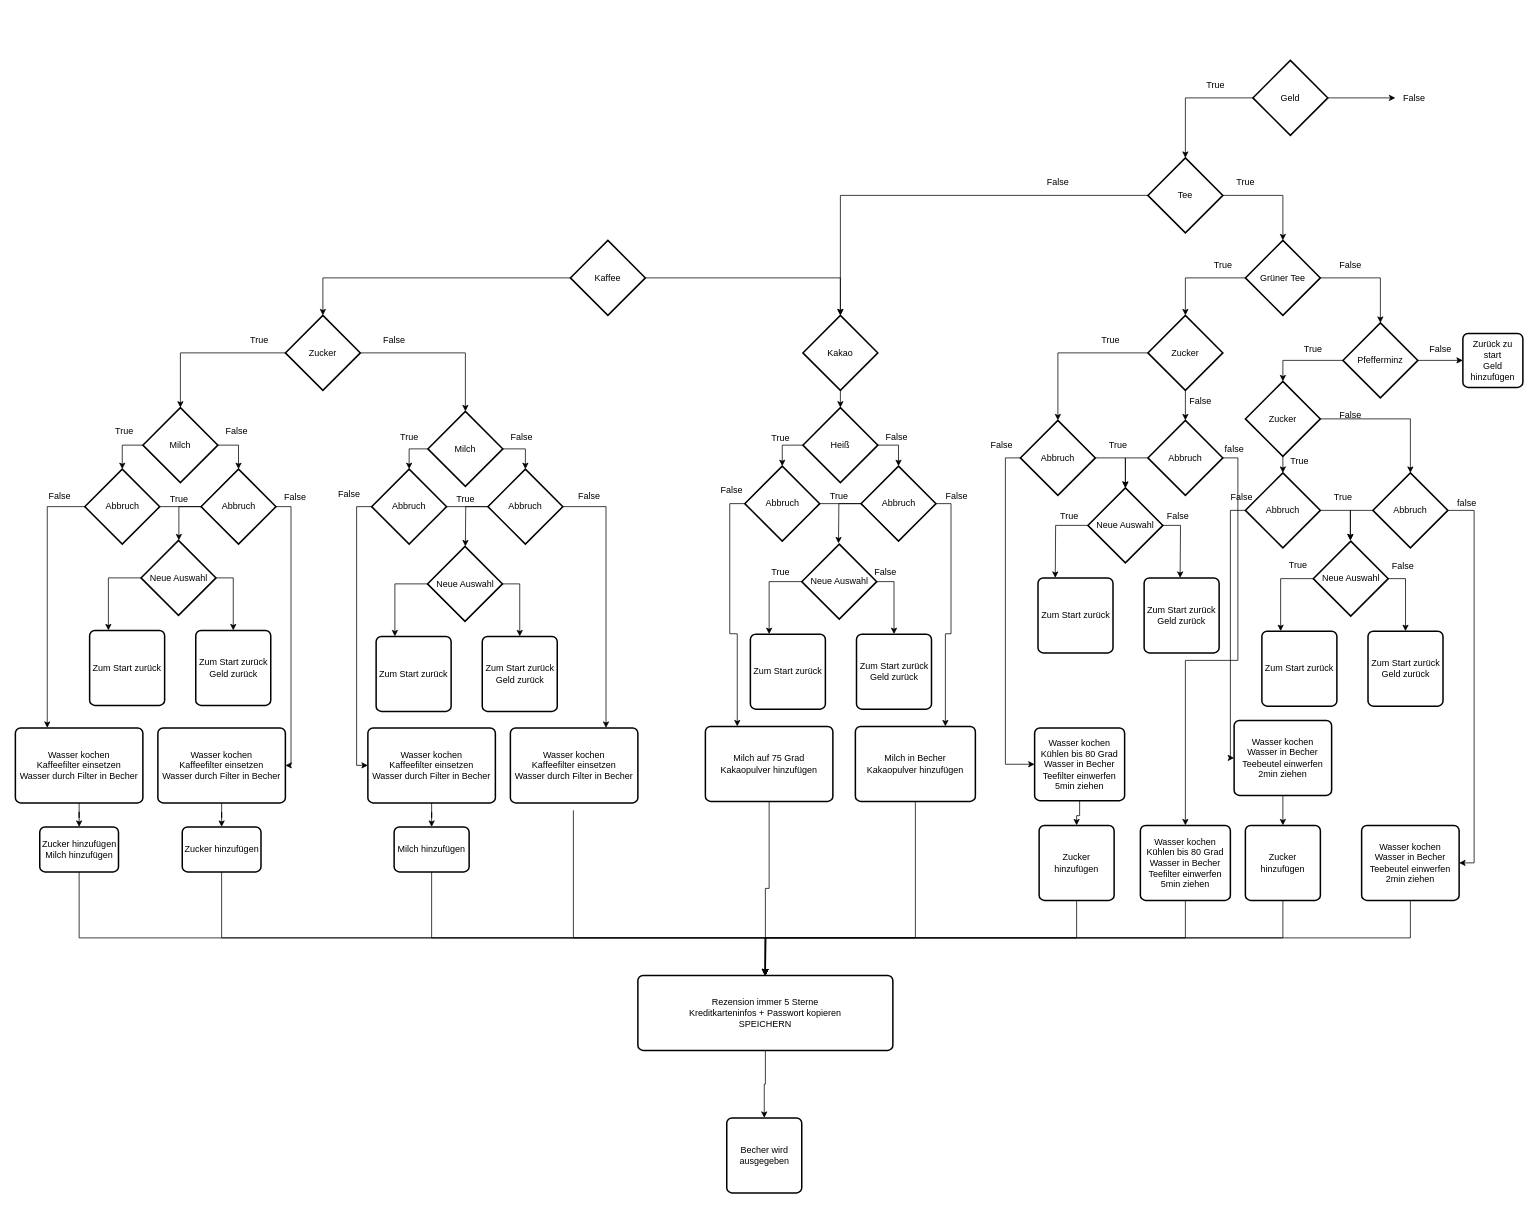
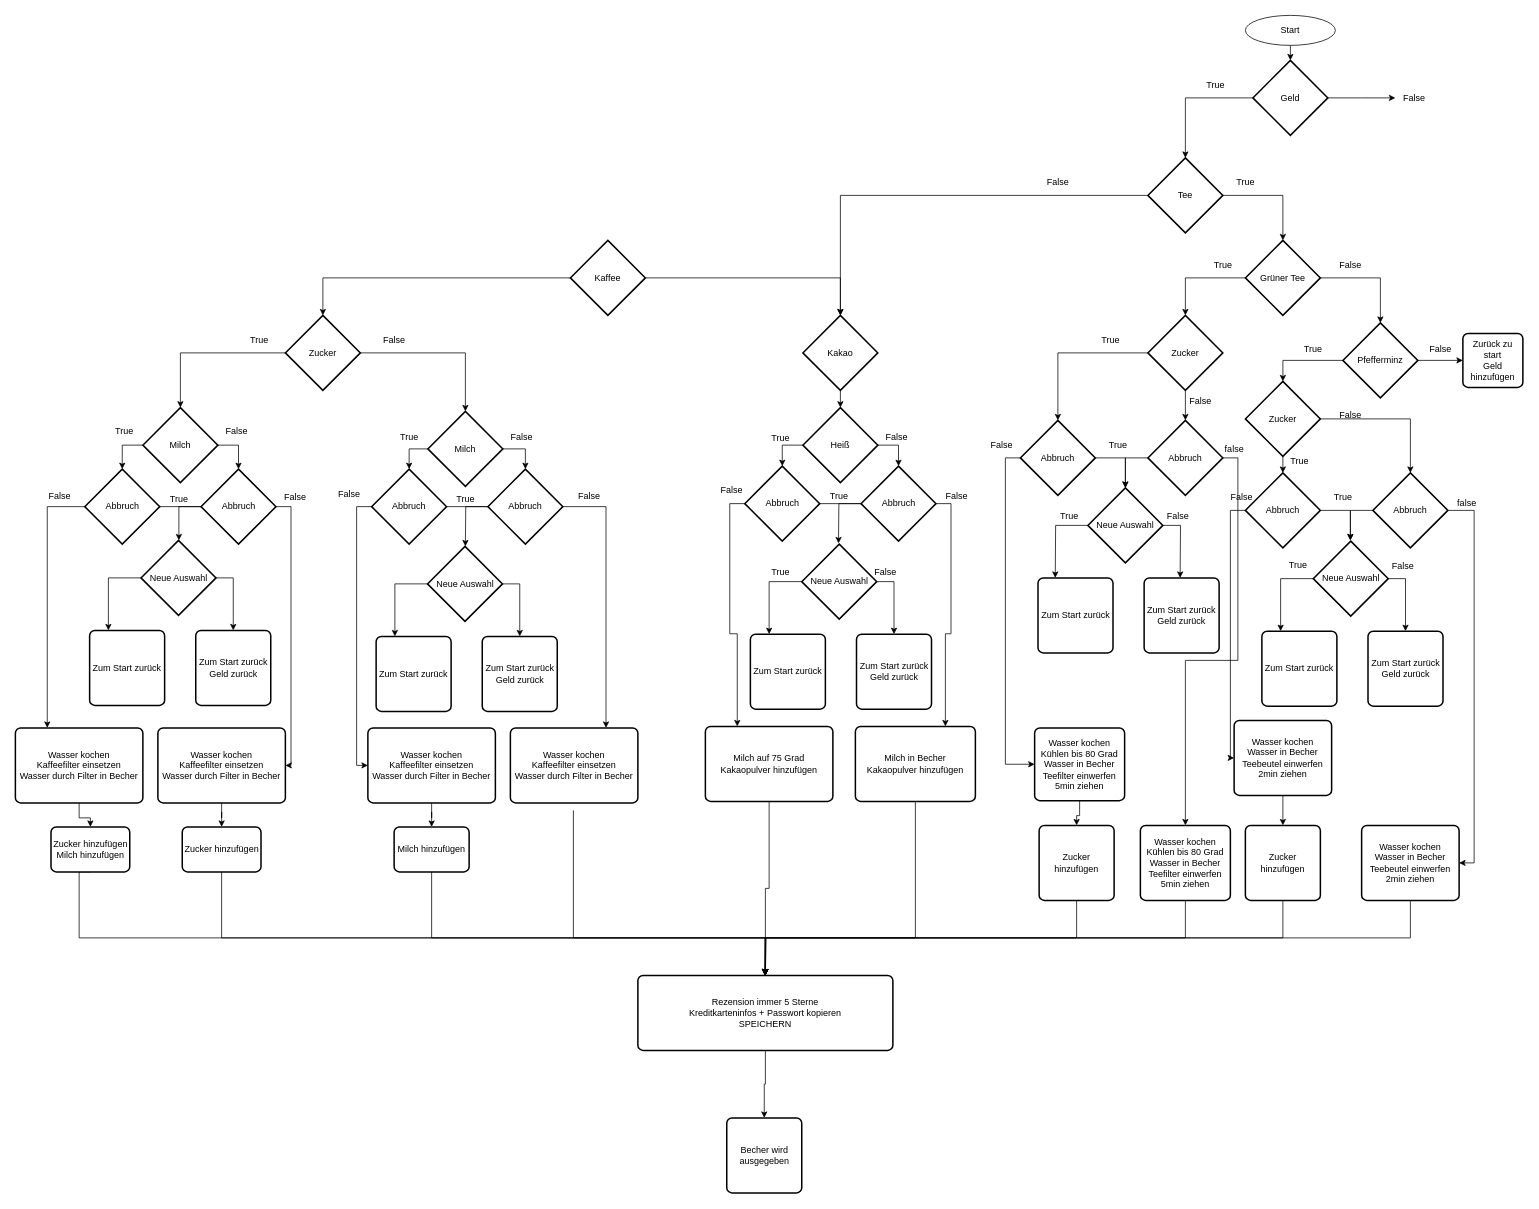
none -> (1290, 30)
none -> (1290, 50)
(79, 849) -> (90, 849)
